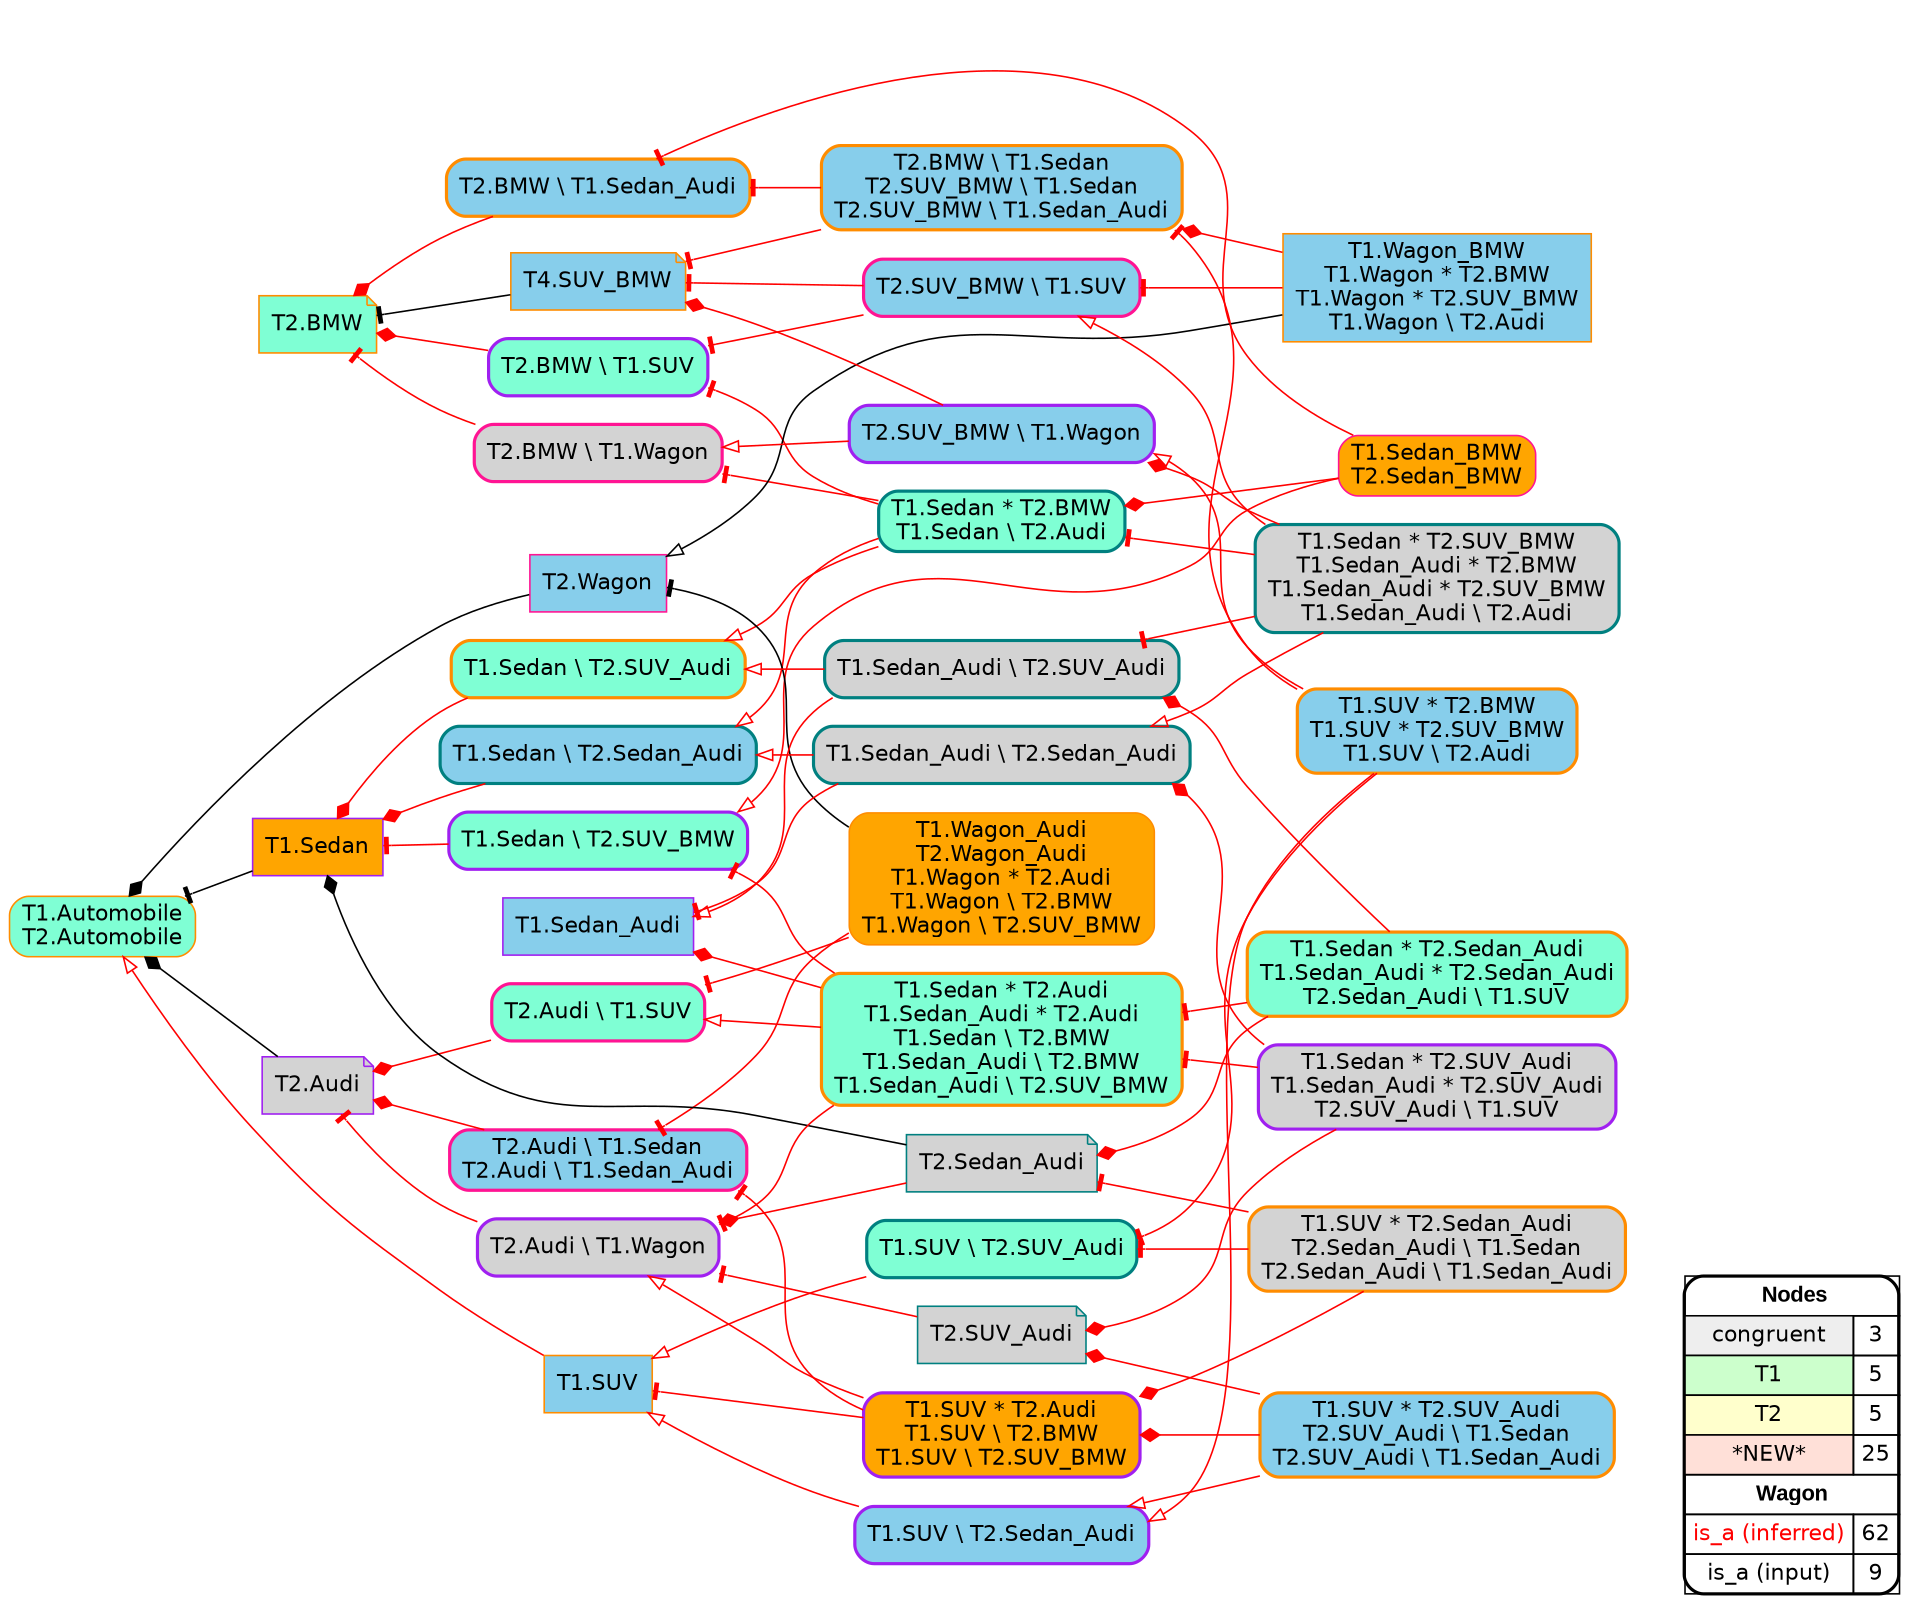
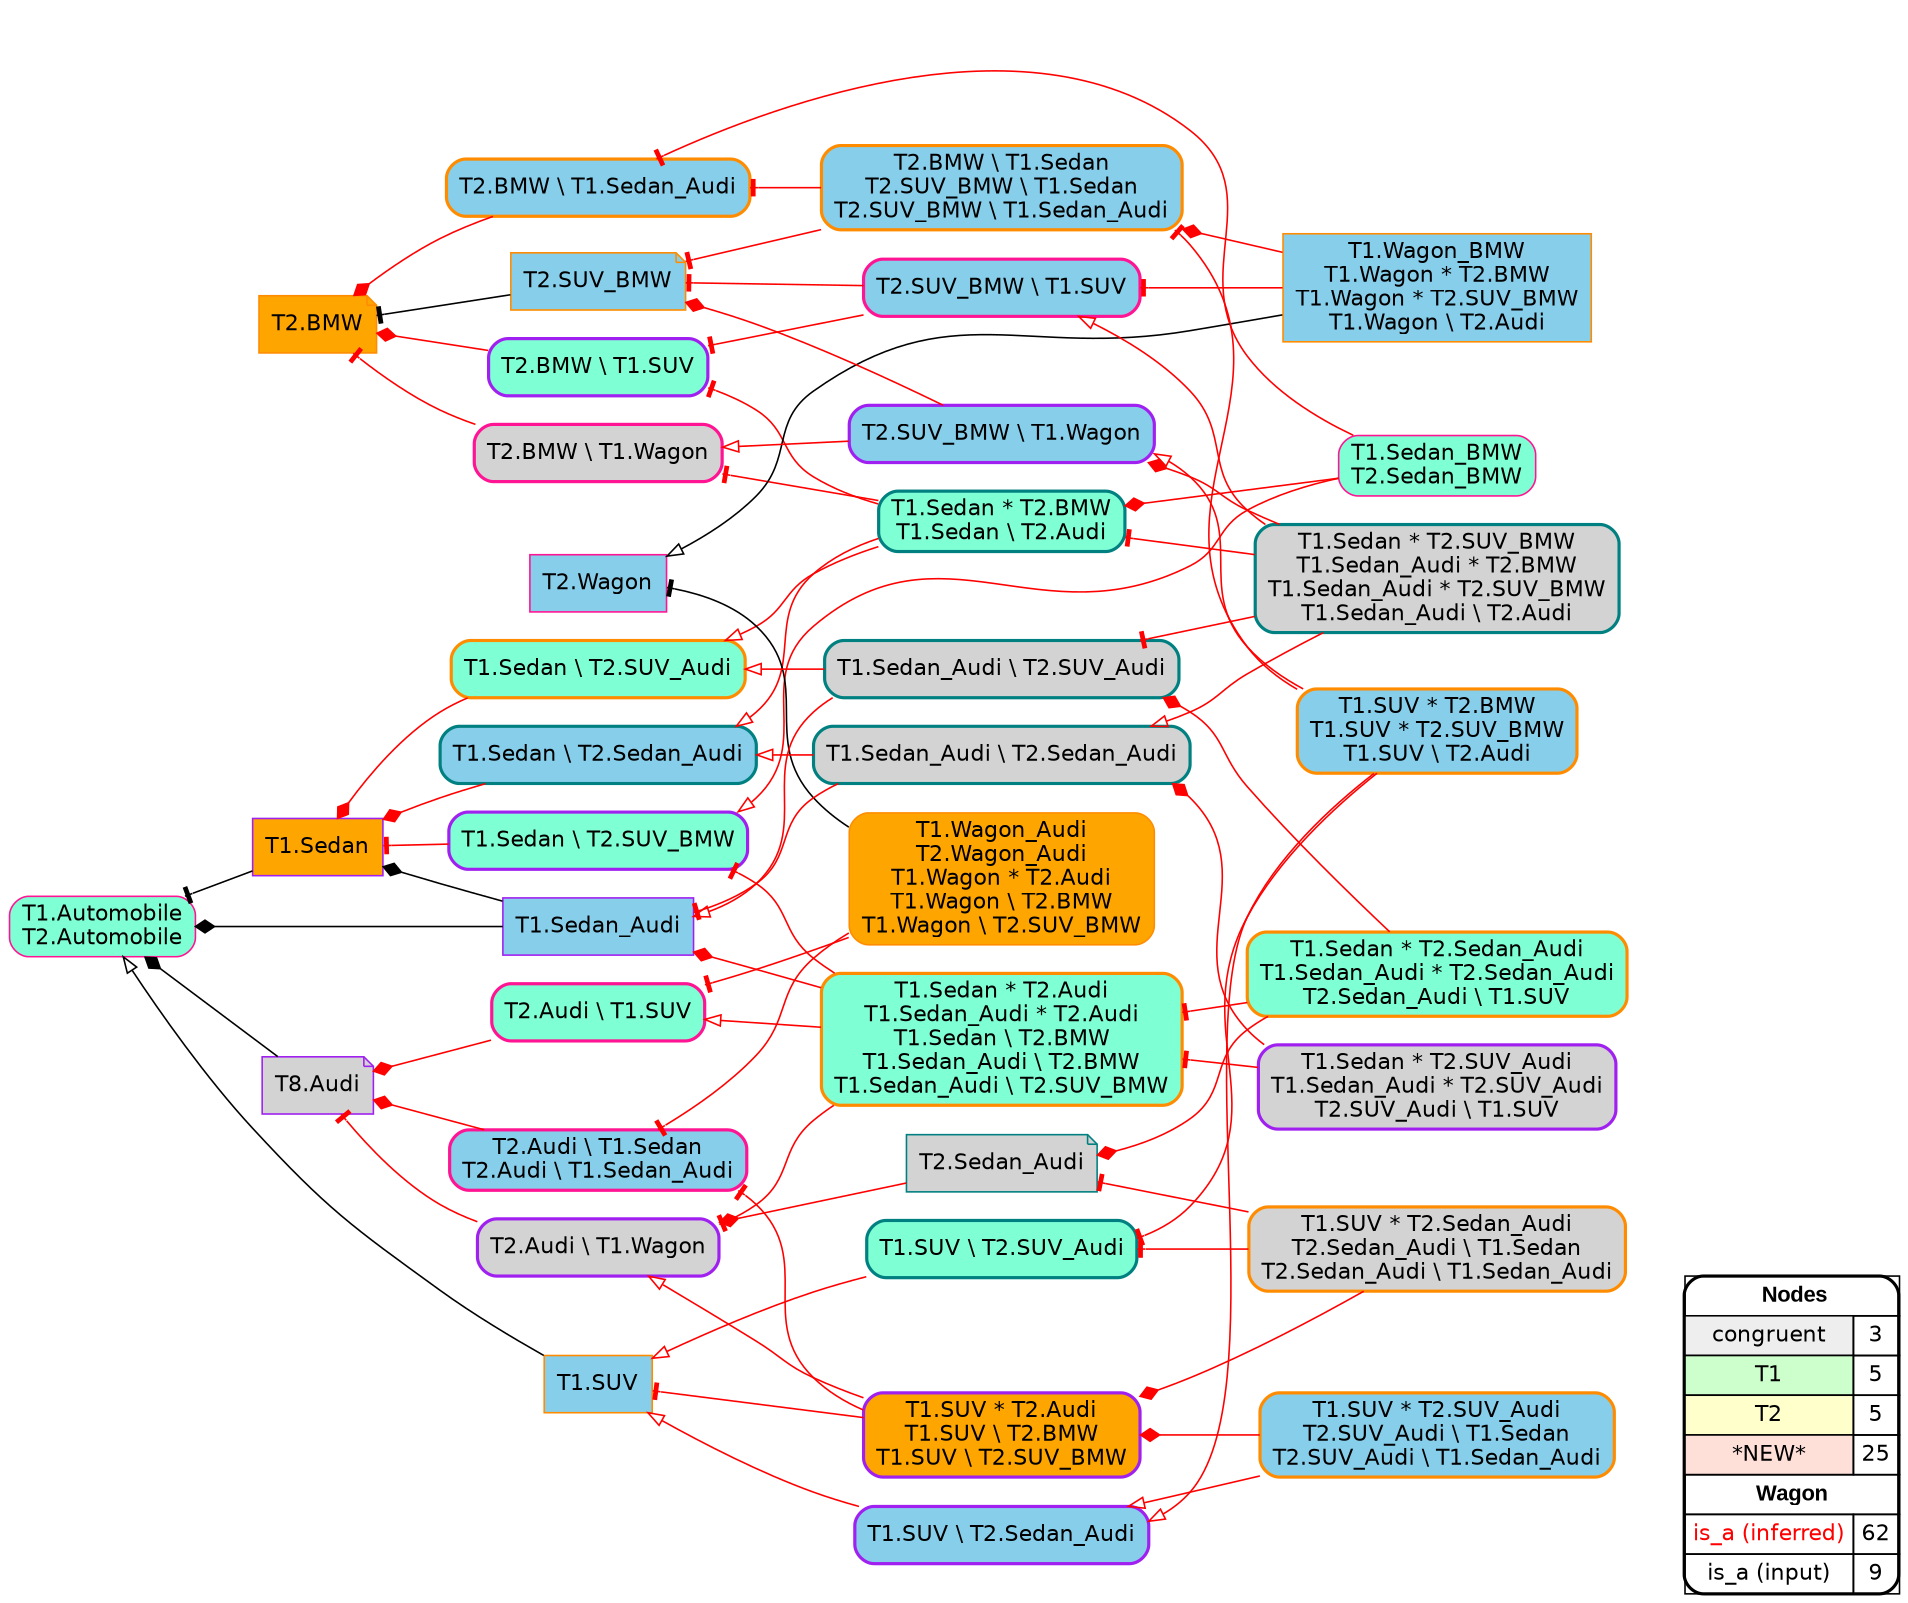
(598, 281) -> (598, 281)
(318, 324) -> (318, 324)
(1437, 466) -> (1437, 466)
(317, 711) -> (359, 927)
(102, 927) -> (102, 927)
(318, 1085) -> (318, 1085)
(572, 1105) -> (452, 887)
(313, 1190) -> (313, 1190)
(1002, 1335) -> none
